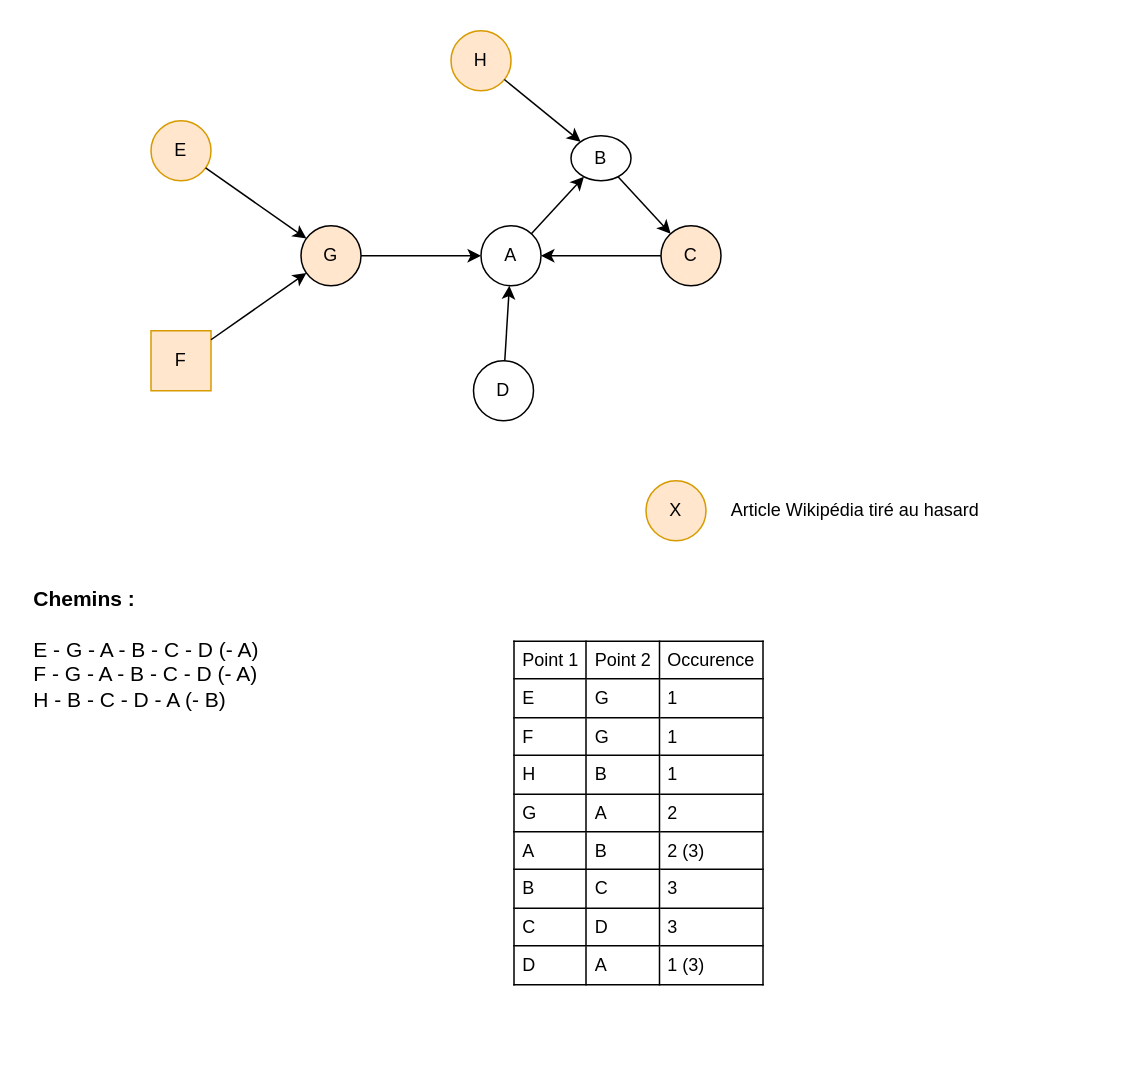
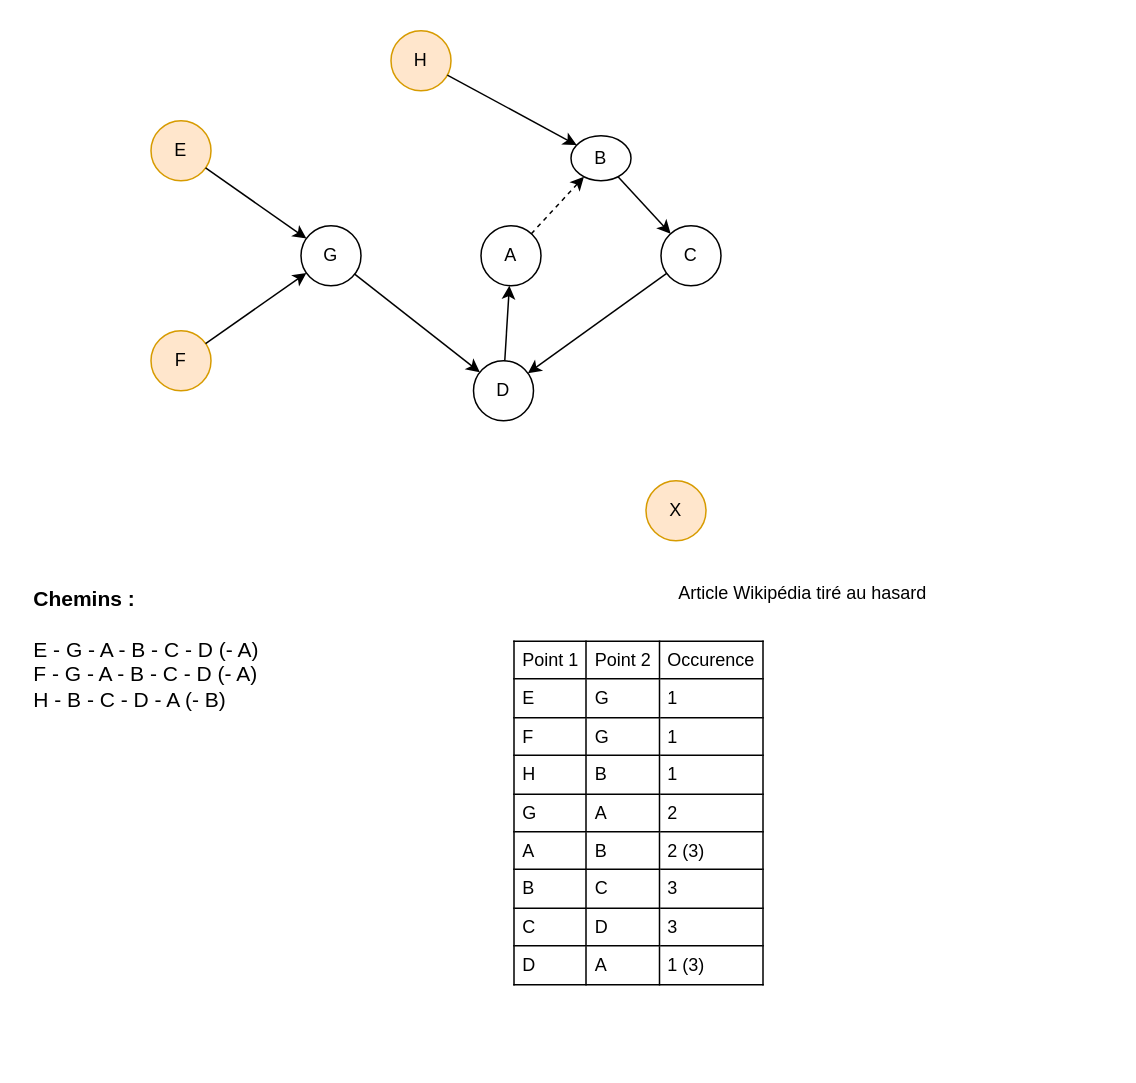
(481, 61) -> (421, 61)
(554, 209) -> (554, 209)
(331, 256) -> (331, 256)
(416, 256) -> (413, 320)
(606, 256) -> (601, 320)
(691, 256) -> (691, 256)
(181, 361) -> (181, 361)
(916, 511) -> (863, 593)
